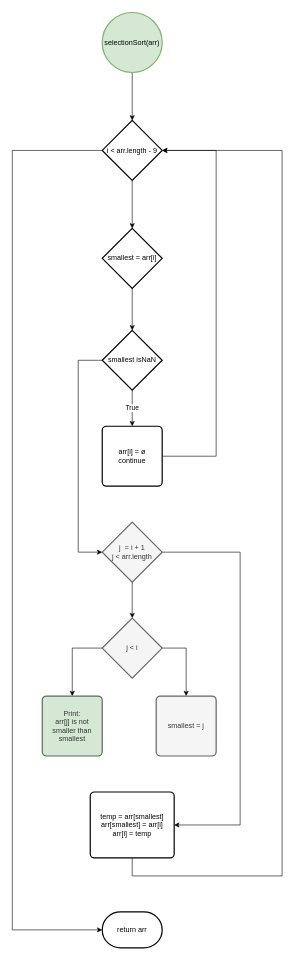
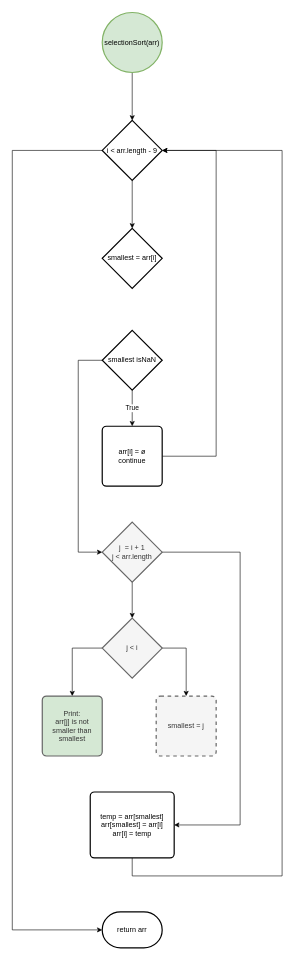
(132, 324) -> none
(186, 726) -> (186, 726)
